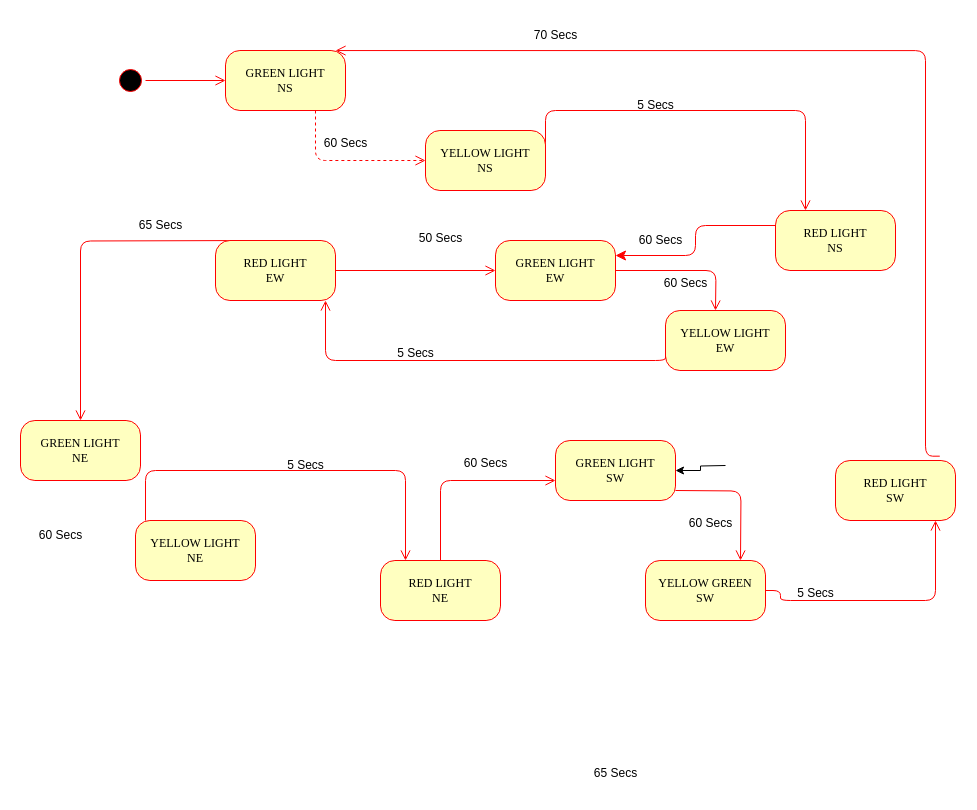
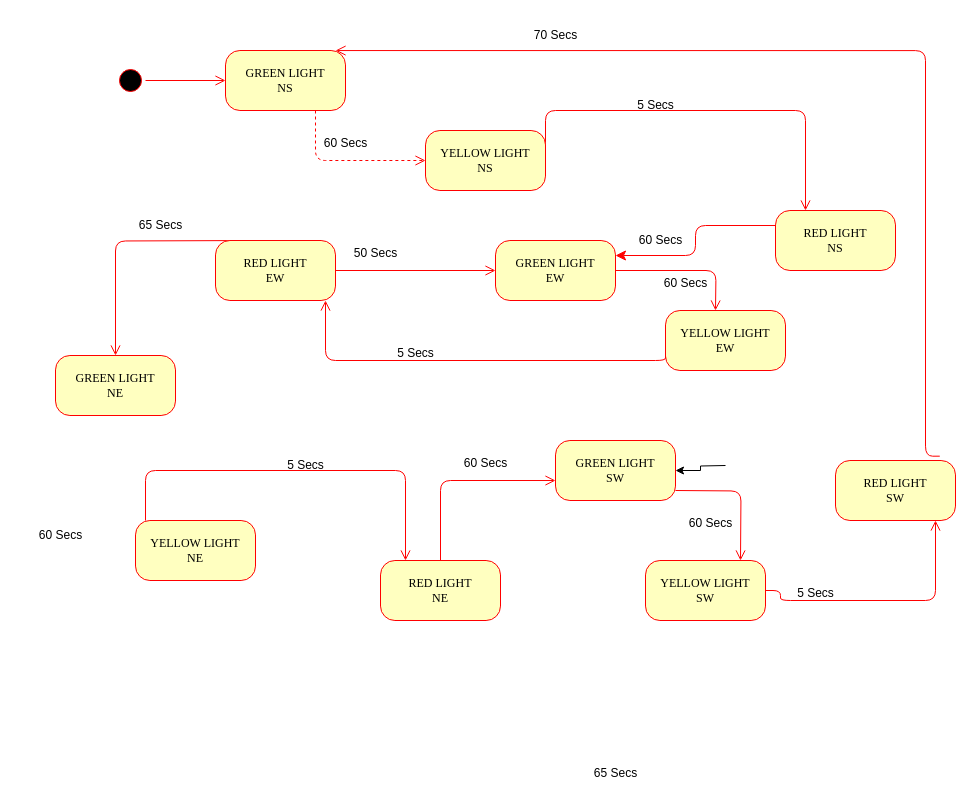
(441, 239) -> (376, 254)
(81, 451) -> (116, 386)
(706, 591) -> (706, 591)
